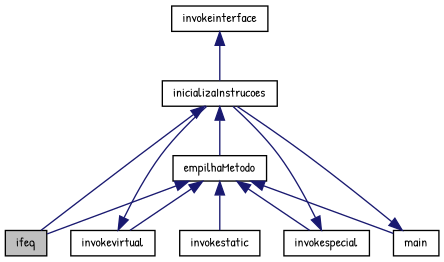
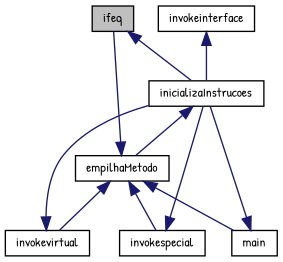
(117, 172) -> (165, 60)
(220, 243) -> none
